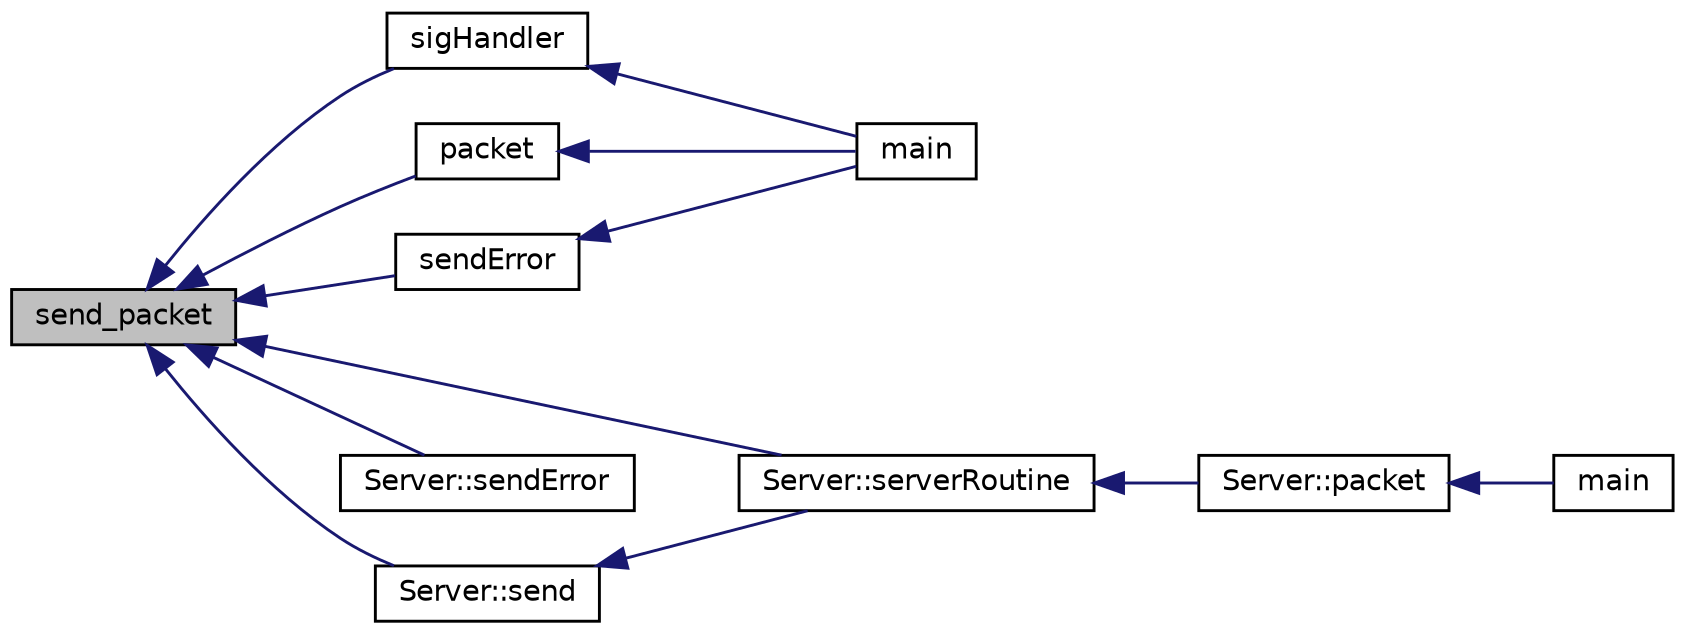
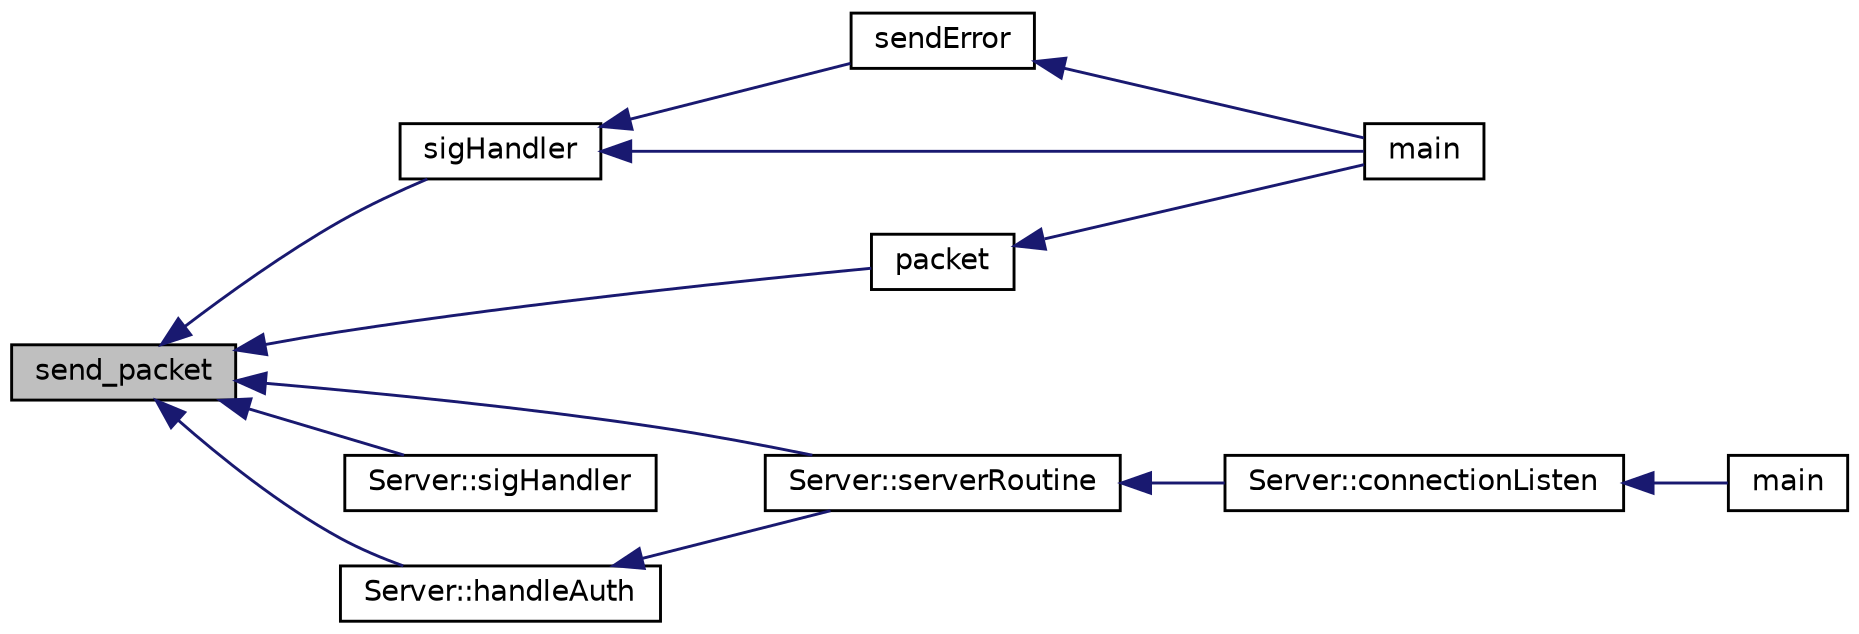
(330, 286) -> (740, 91)
(487, 483) -> (500, 483)
(1324, 483) -> (1424, 483)
(487, 594) -> (500, 594)
